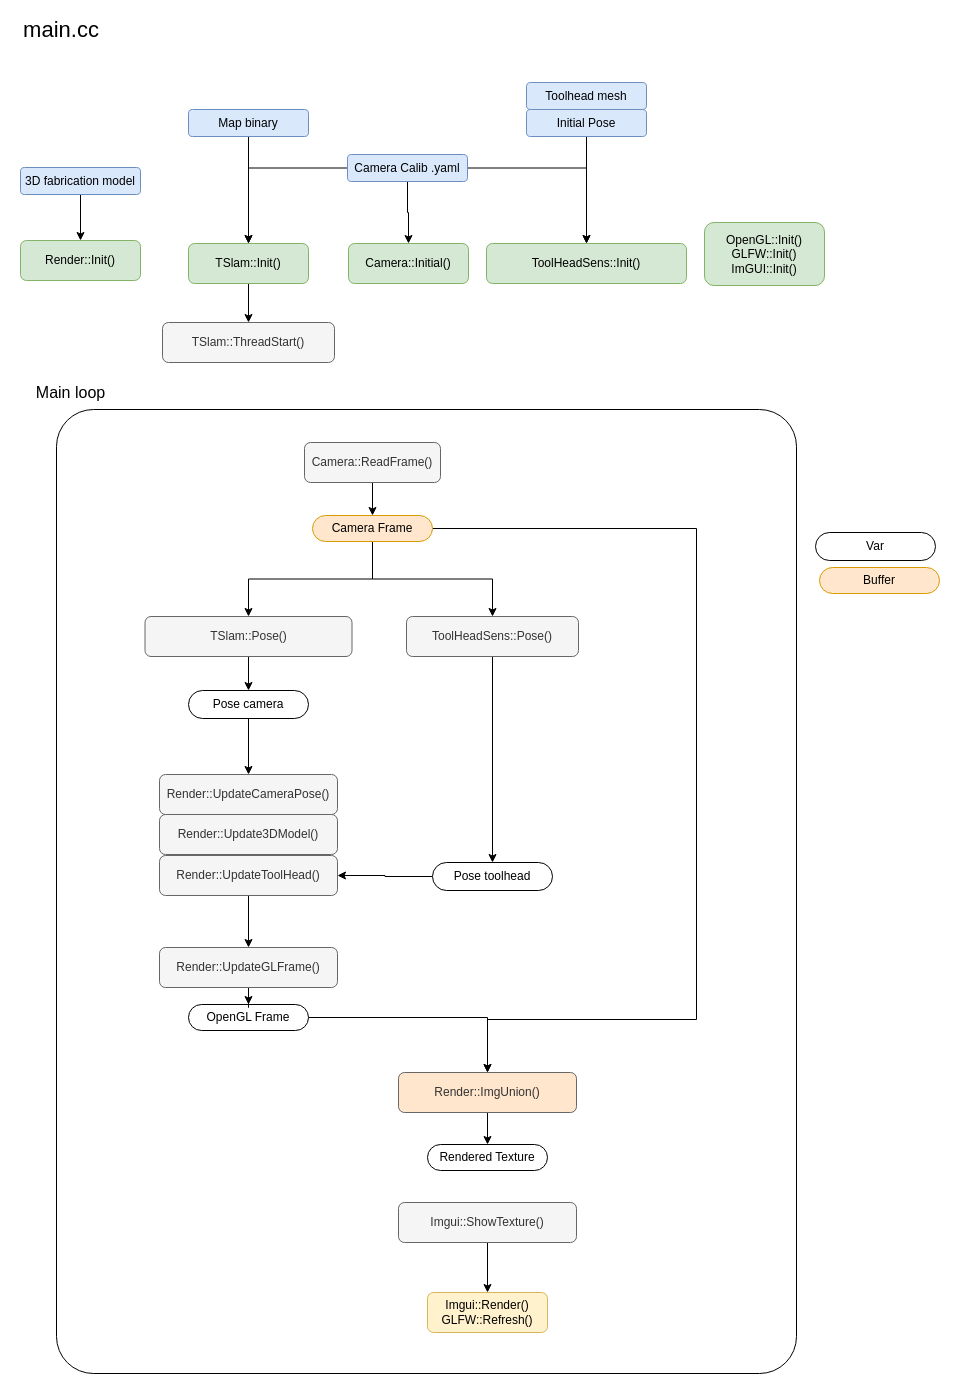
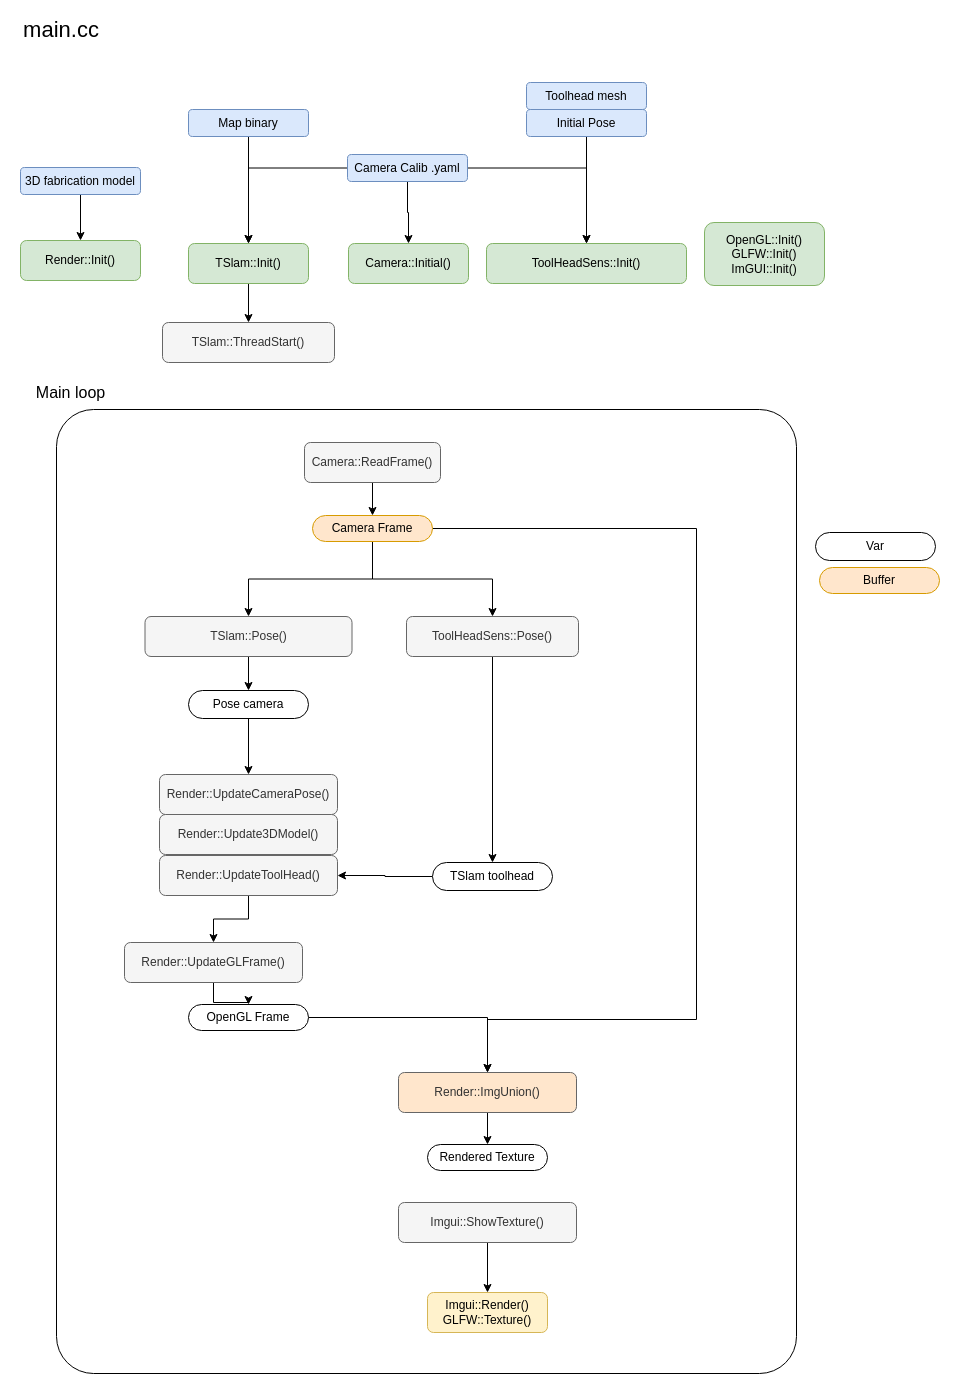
(493, 877) -> (493, 877)
(249, 968) -> (214, 963)
(488, 1313) -> (488, 1313)
